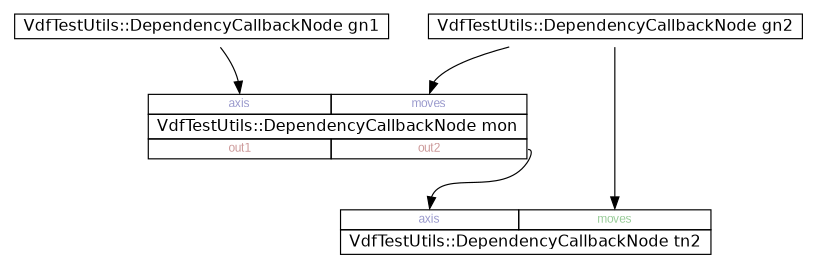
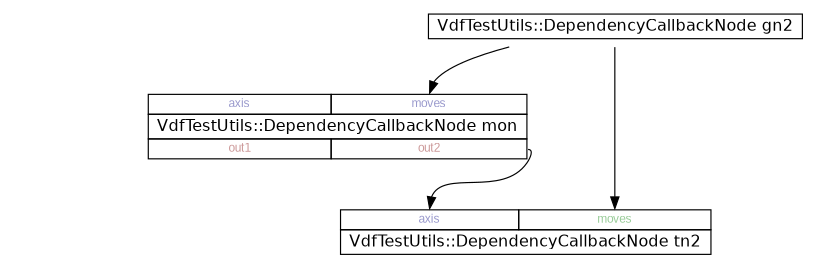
(201, 26) -> none
